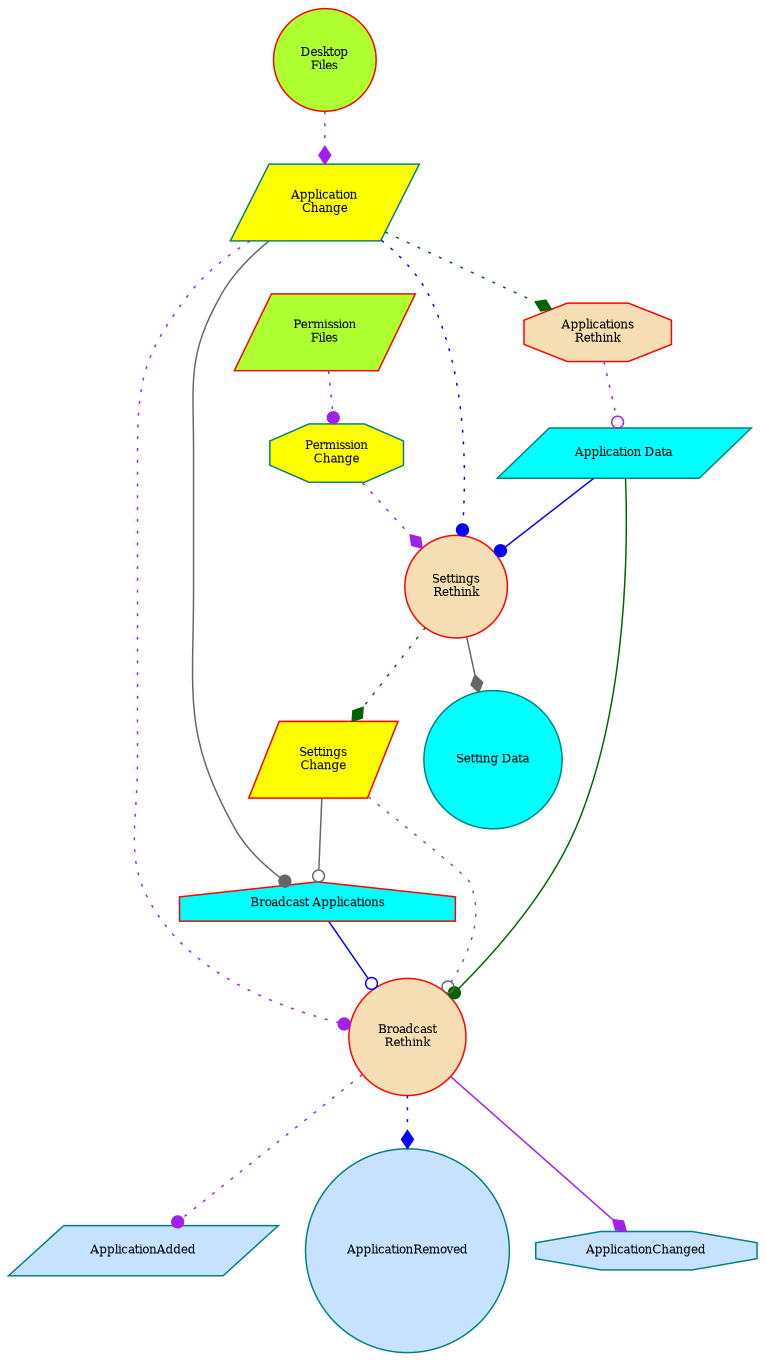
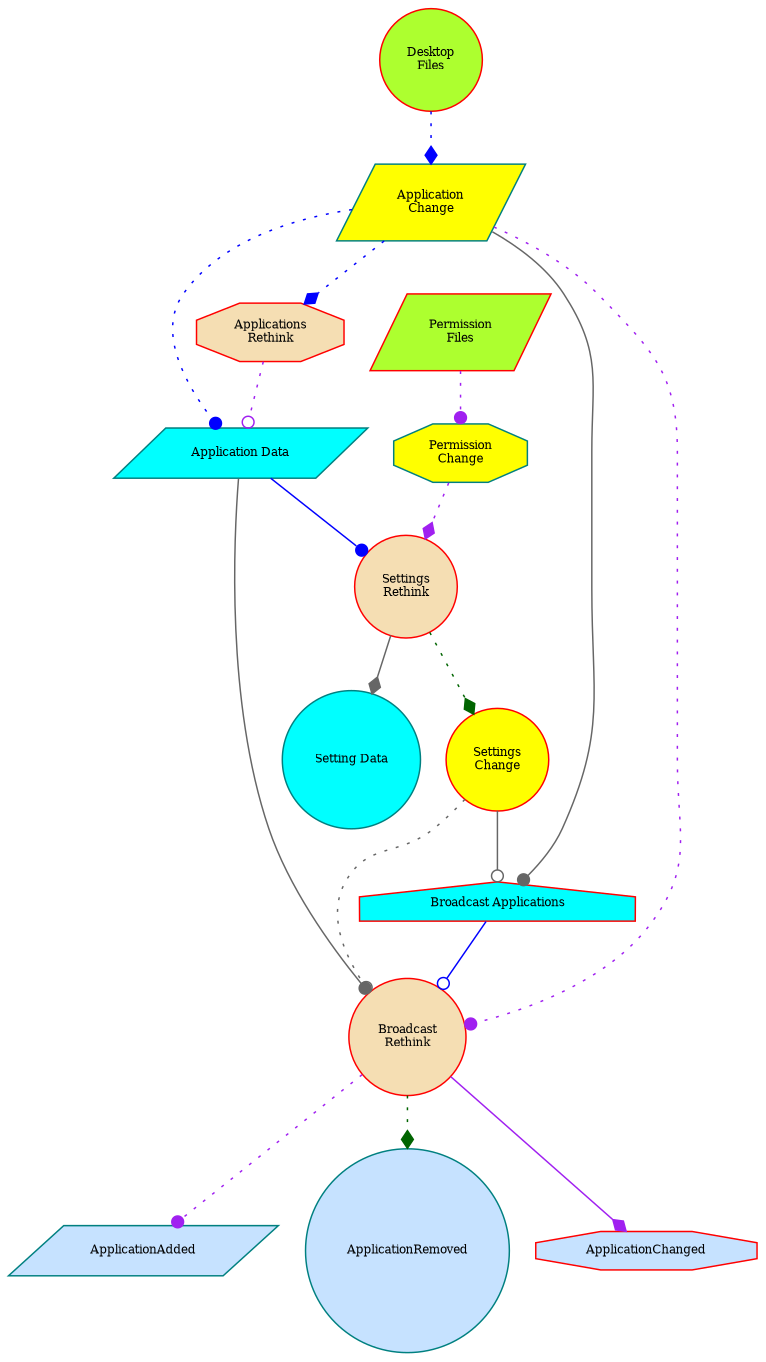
(325, 129) -> (431, 129)
(460, 267) -> (351, 267)
(454, 371) -> (202, 273)
(600, 754) -> (248, 745)
(323, 760) -> (497, 760)
(407, 1113) -> (407, 1113)
(646, 1251) -> (646, 1251)
